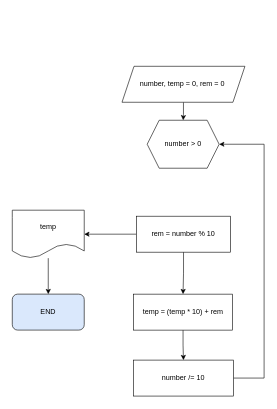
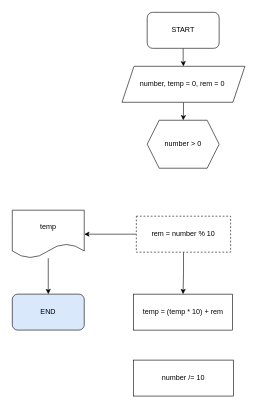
none -> (183, 30)
none -> (183, 60)
(264, 144) -> none
(184, 234) -> (184, 234)
(183, 354) -> none
